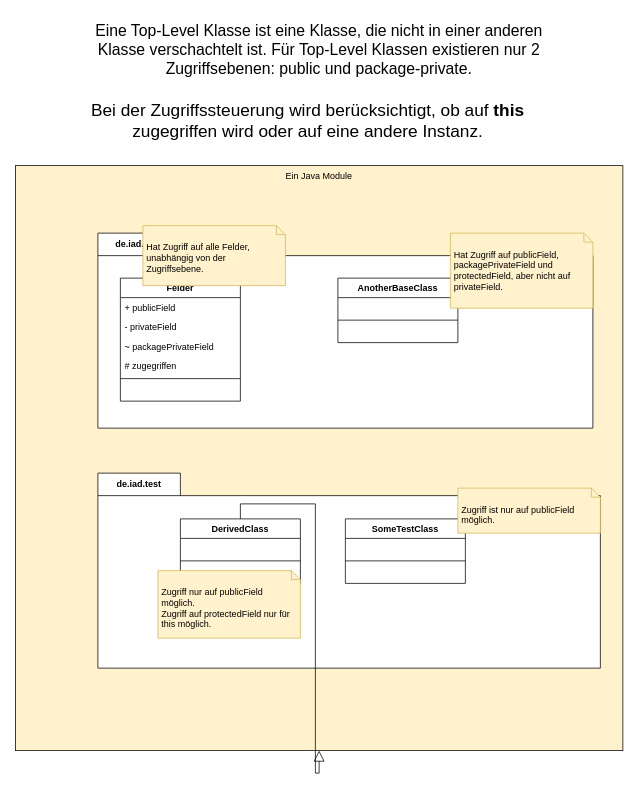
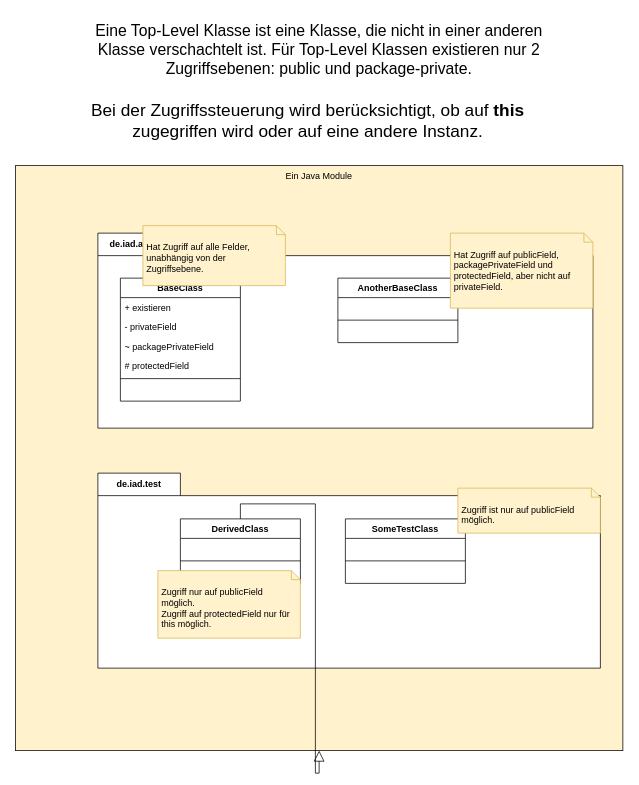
(139, 244) -> (139, 244)
(180, 289) -> (180, 289)
(152, 308) -> (152, 308)
(155, 367) -> (162, 367)
